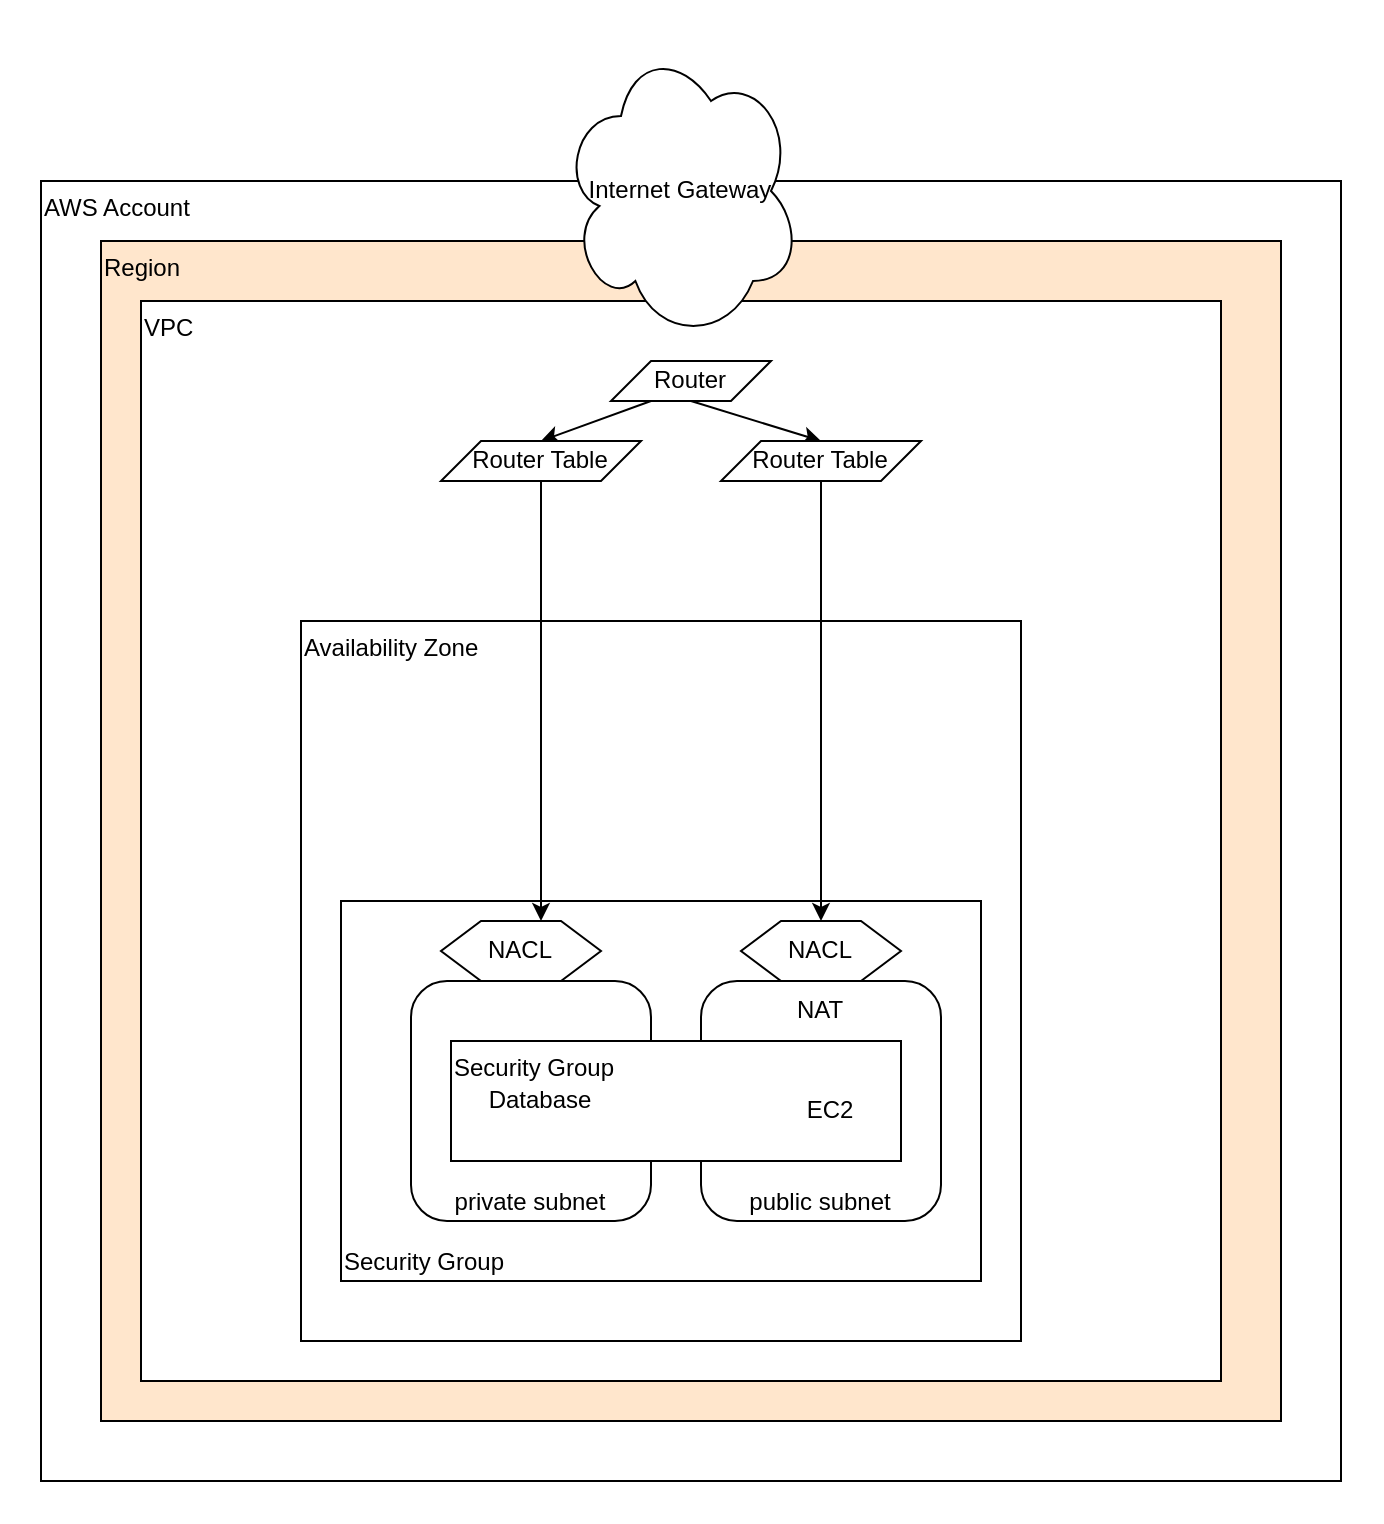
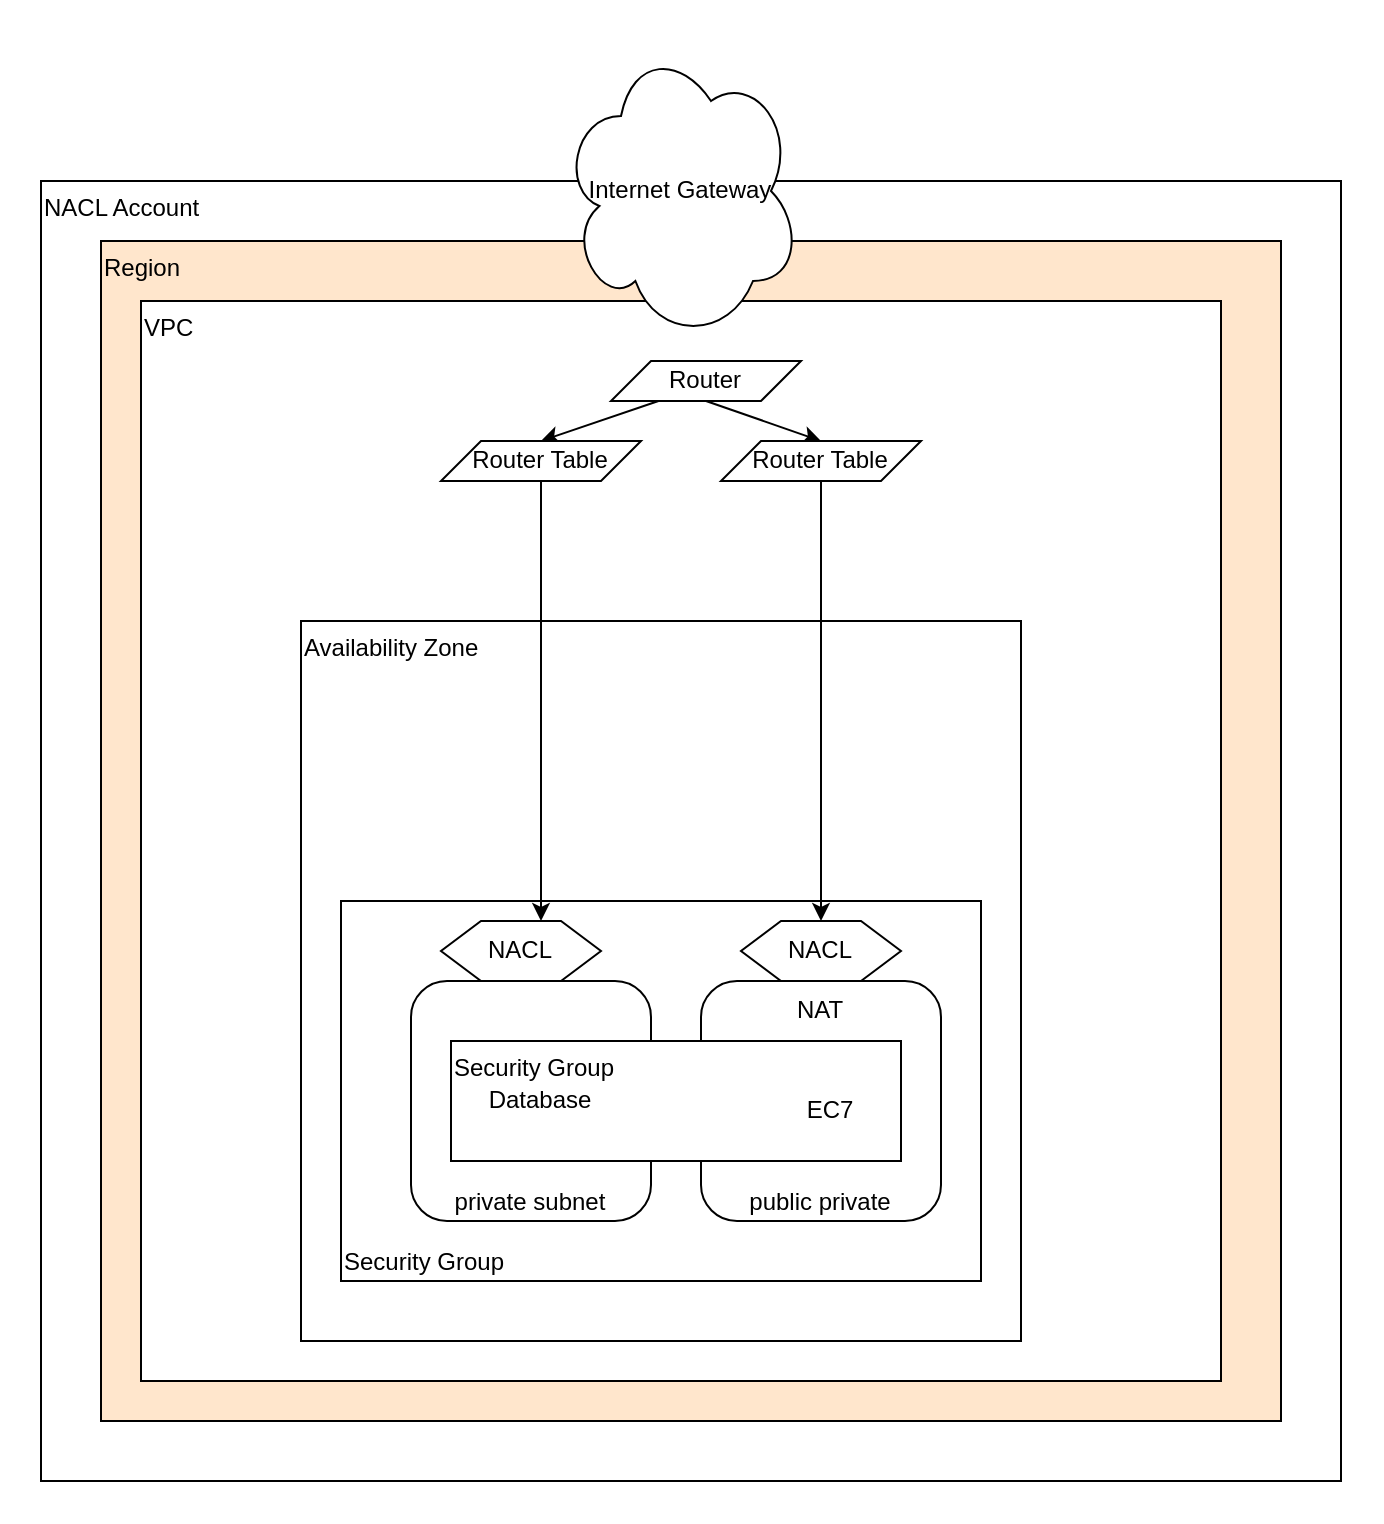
(116, 209) -> (123, 209)
(691, 381) -> (706, 381)
(831, 1111) -> (831, 1111)
(821, 1201) -> (821, 1201)
